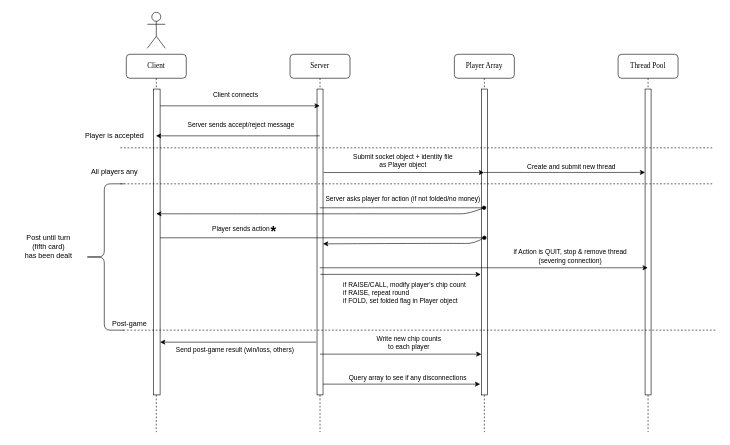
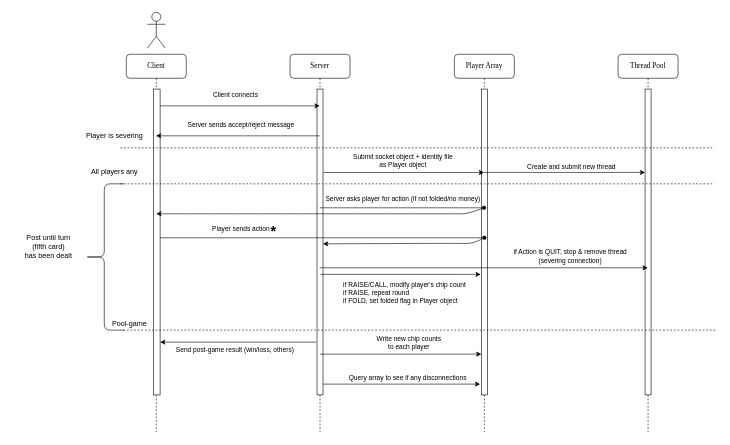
(115, 136) -> (115, 136)
(130, 324) -> (130, 324)
